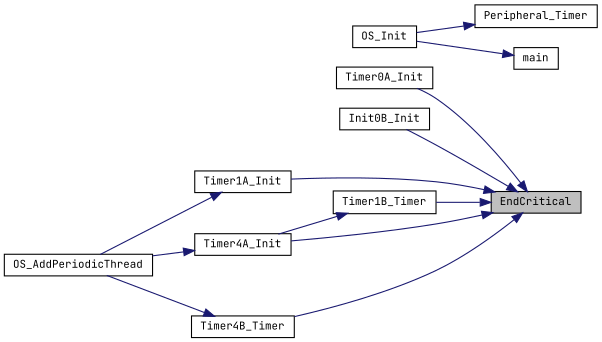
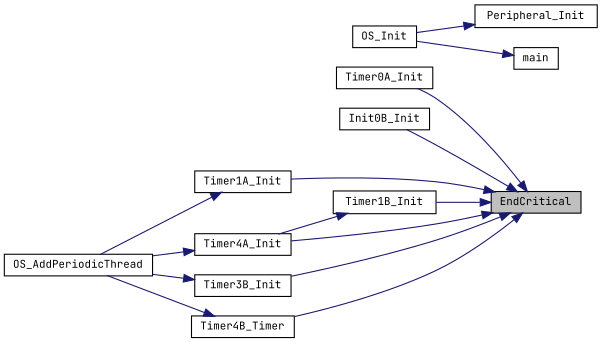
(536, 16) -> (536, 16)
(385, 202) -> (385, 202)
none -> (243, 286)
